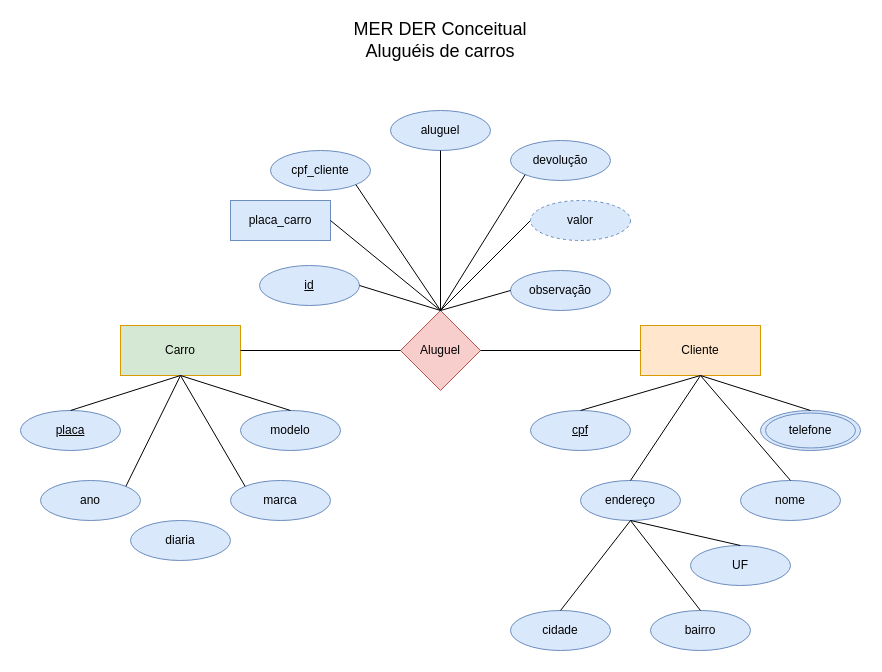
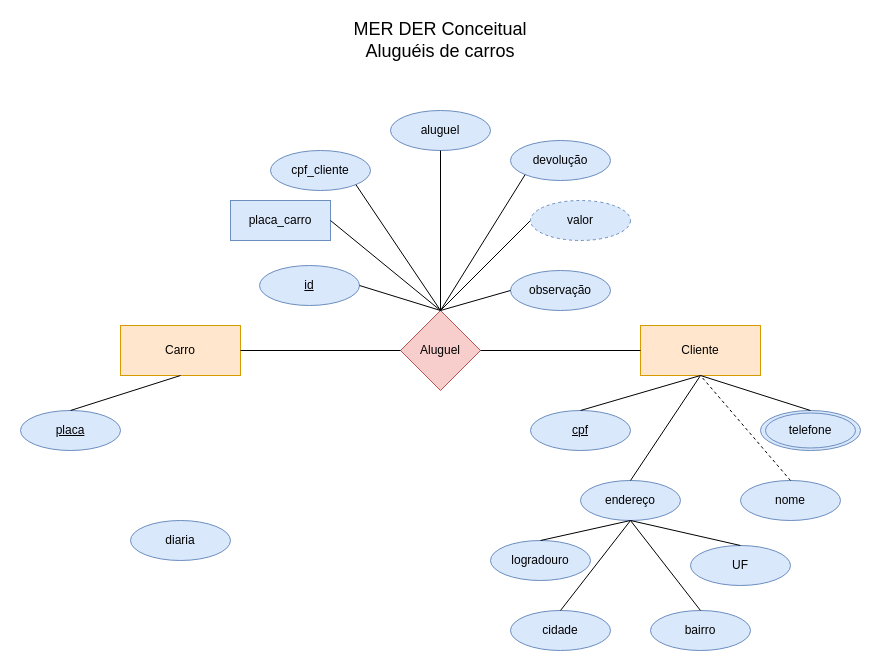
(181, 351) -> (181, 351)
(237, 393) -> none
(746, 428) -> (746, 428)
(291, 431) -> none
(153, 432) -> none
(213, 432) -> none
(91, 501) -> none
(281, 501) -> none
none -> (583, 531)
none -> (541, 561)
